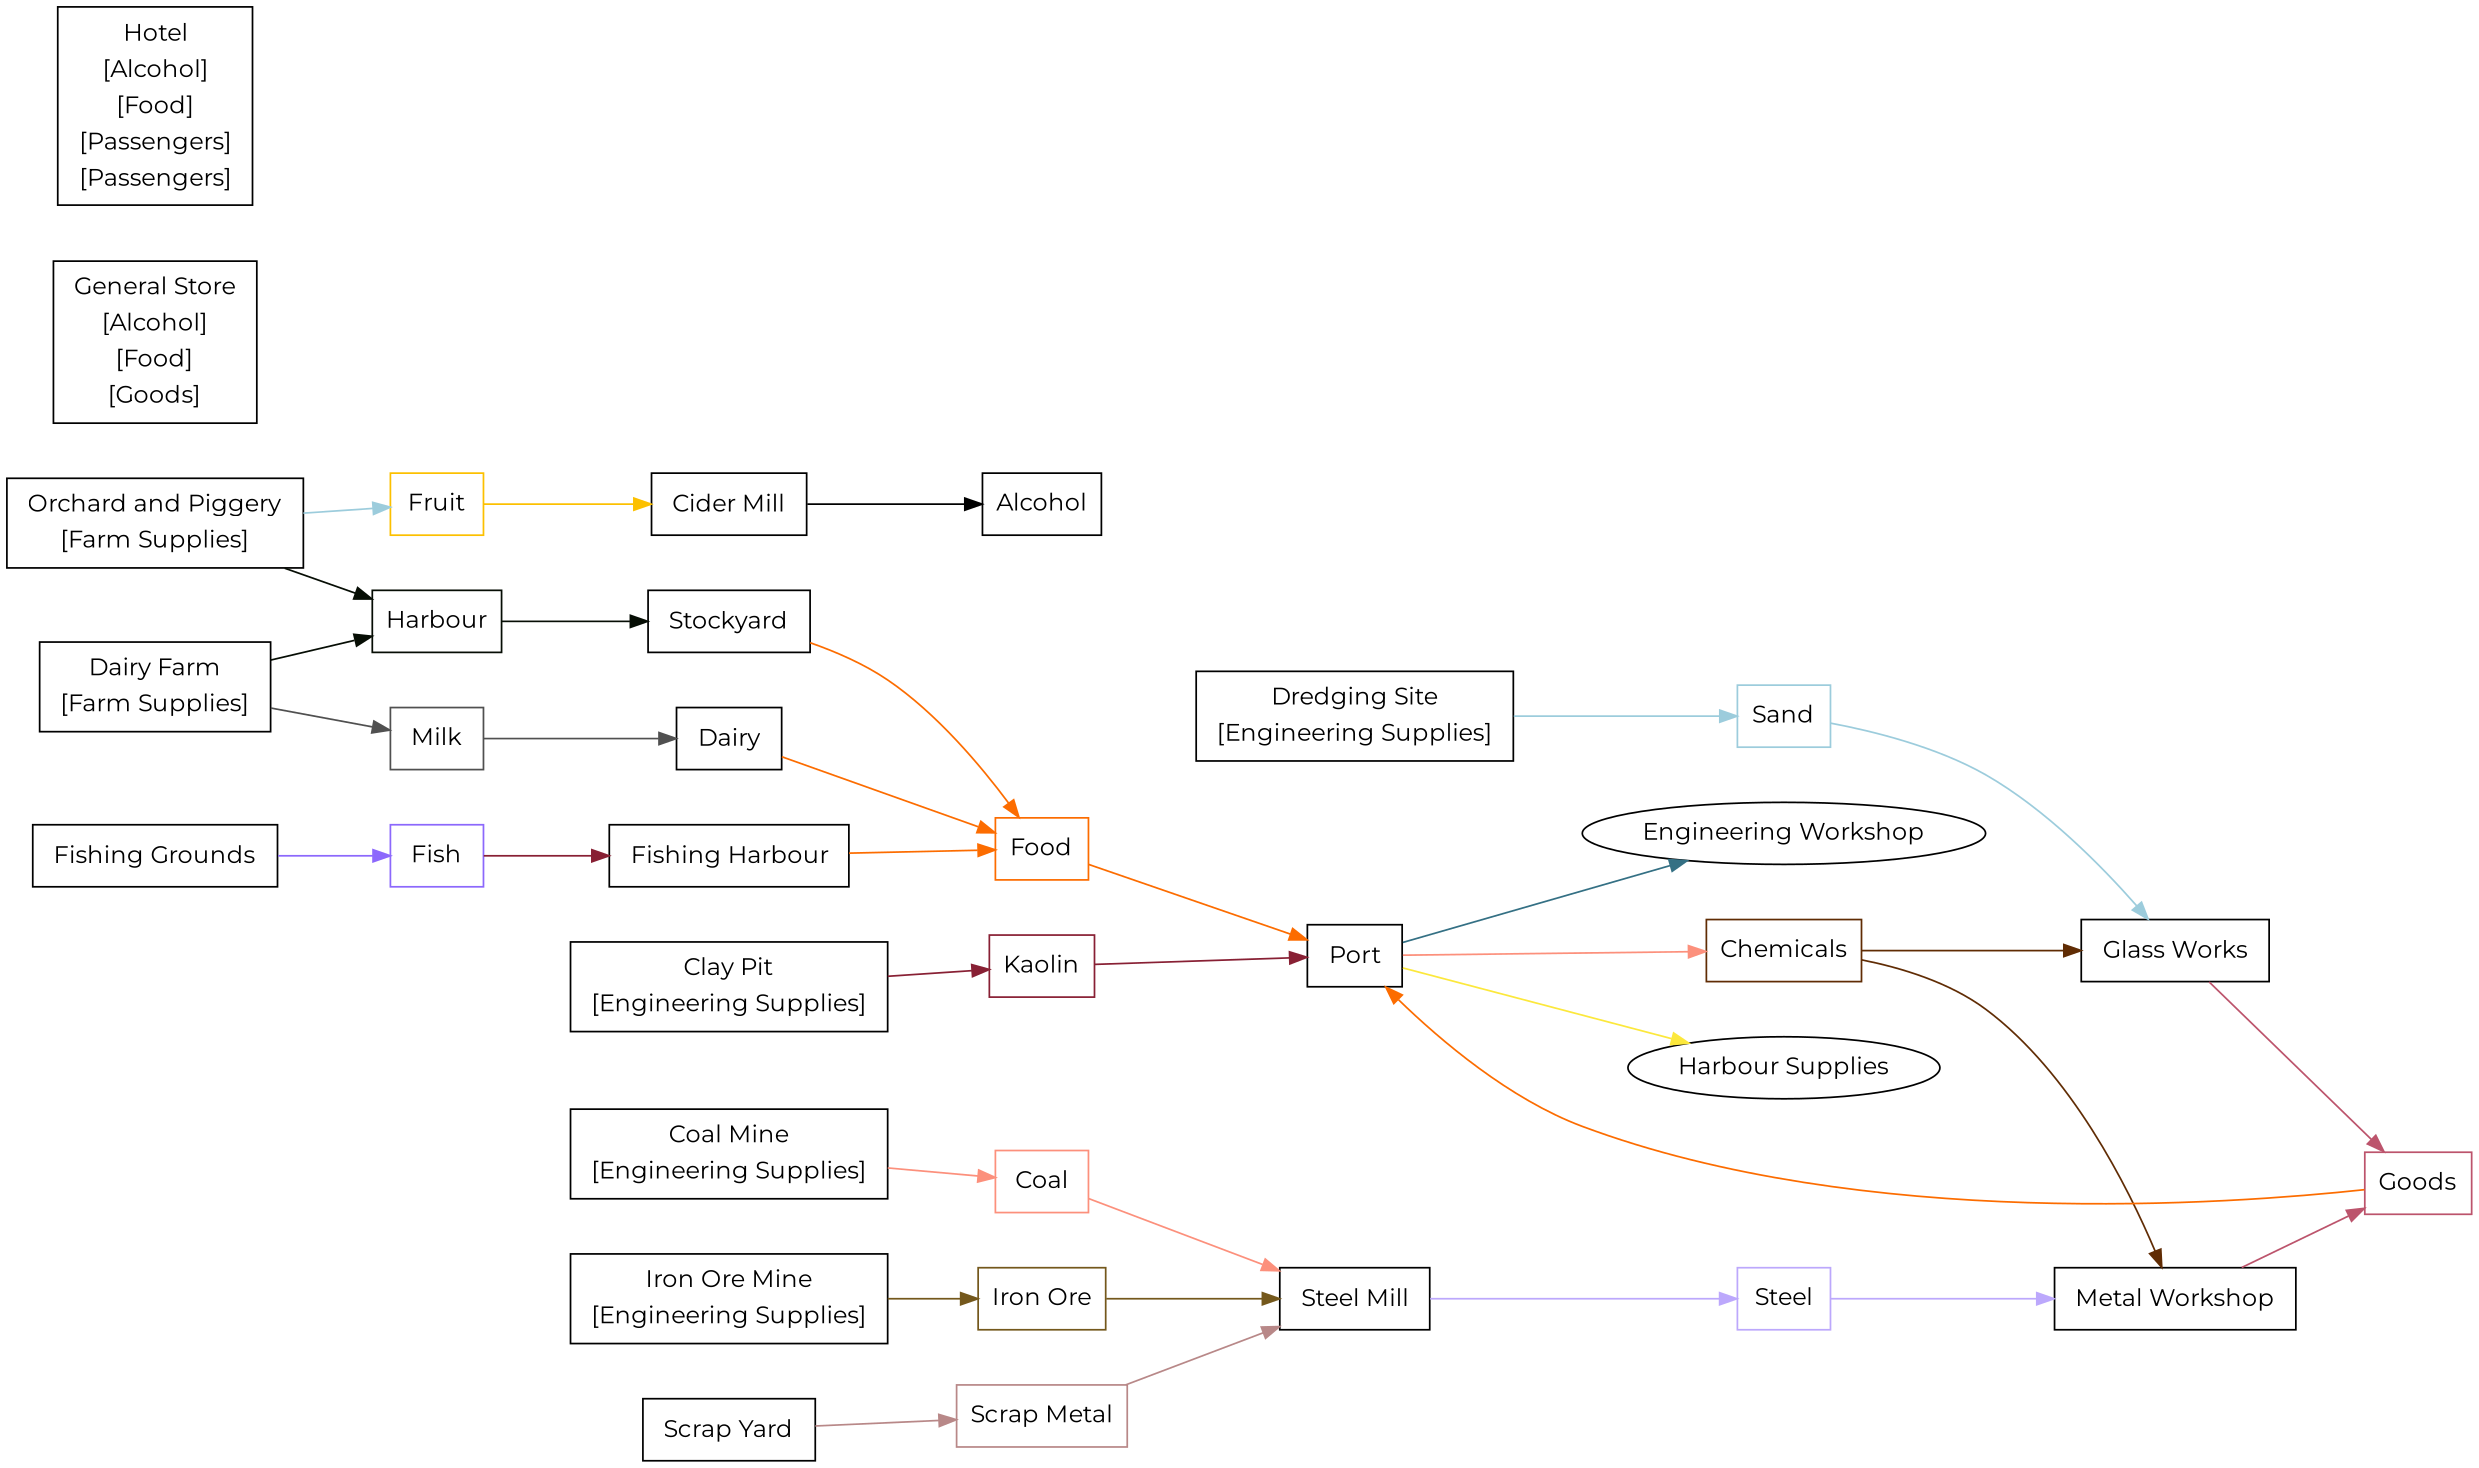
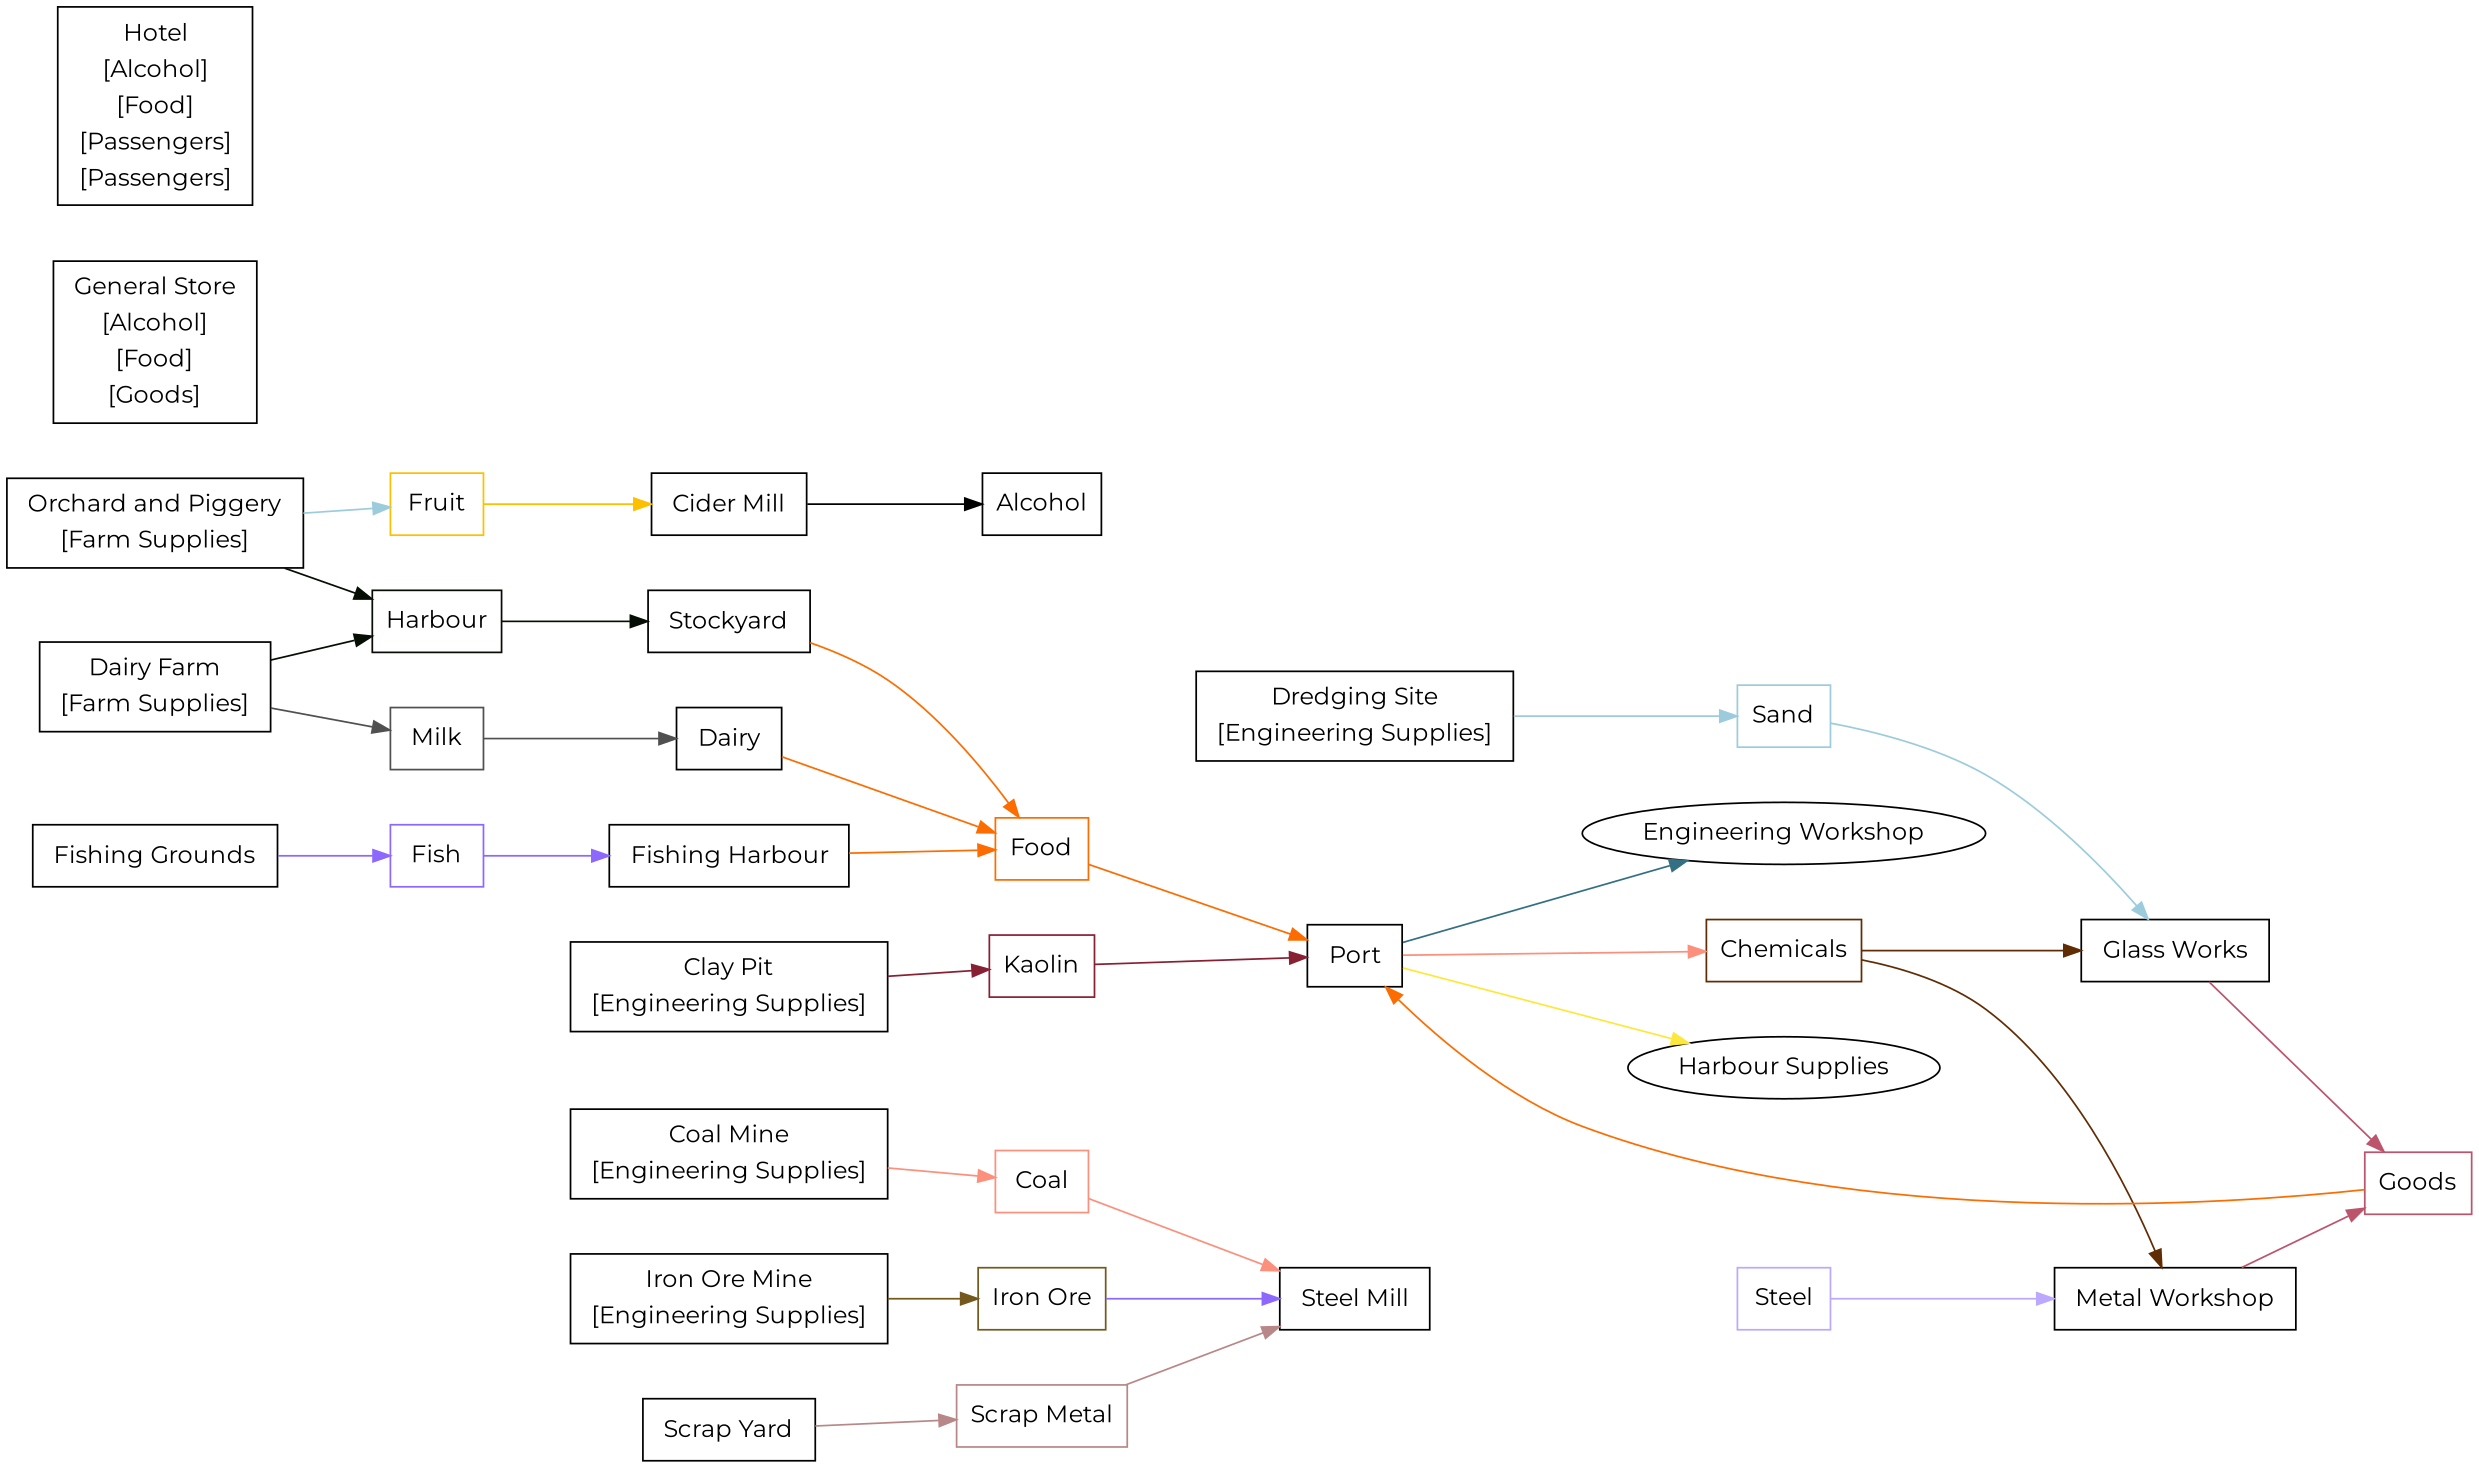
(538, 856) -> (538, 856)
(1184, 1299) -> (1184, 1299)
(1575, 1299) -> none
